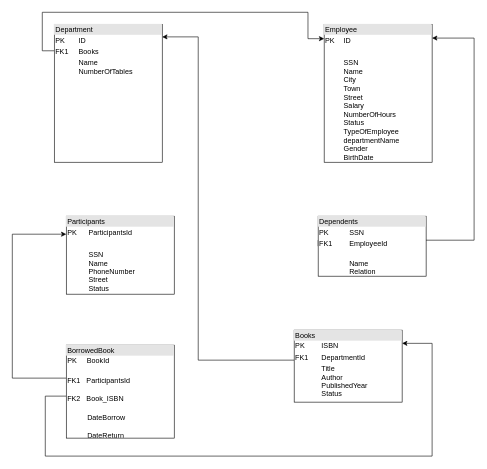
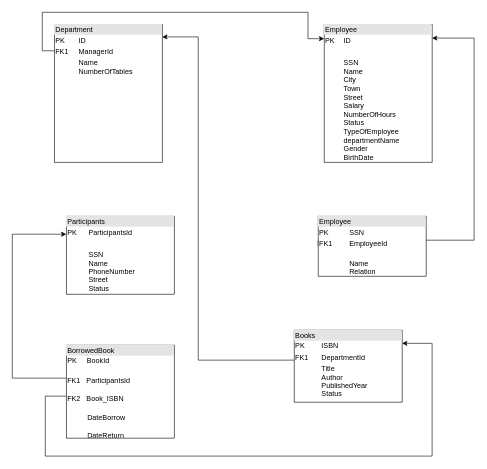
(82, 46) -> (82, 46)
(344, 238) -> (344, 238)
